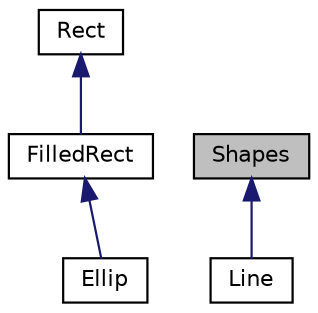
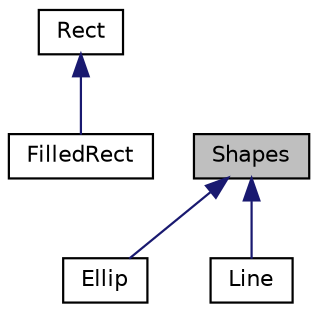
(95, 230) -> (170, 225)
